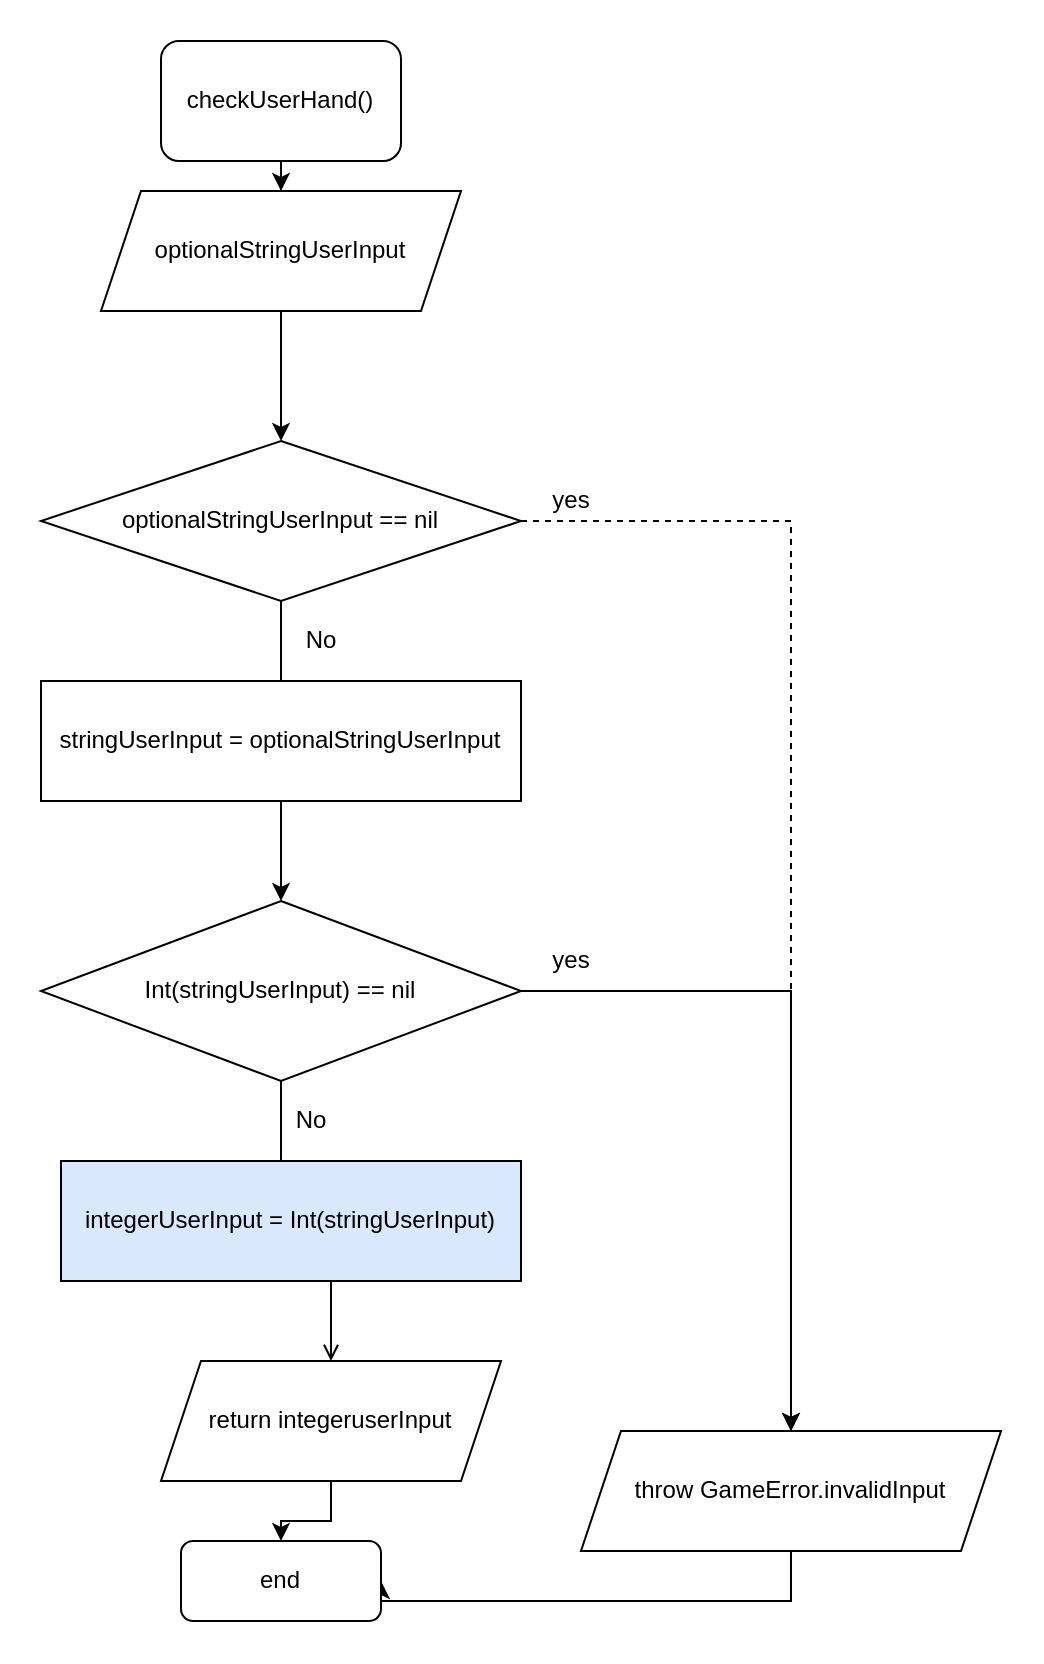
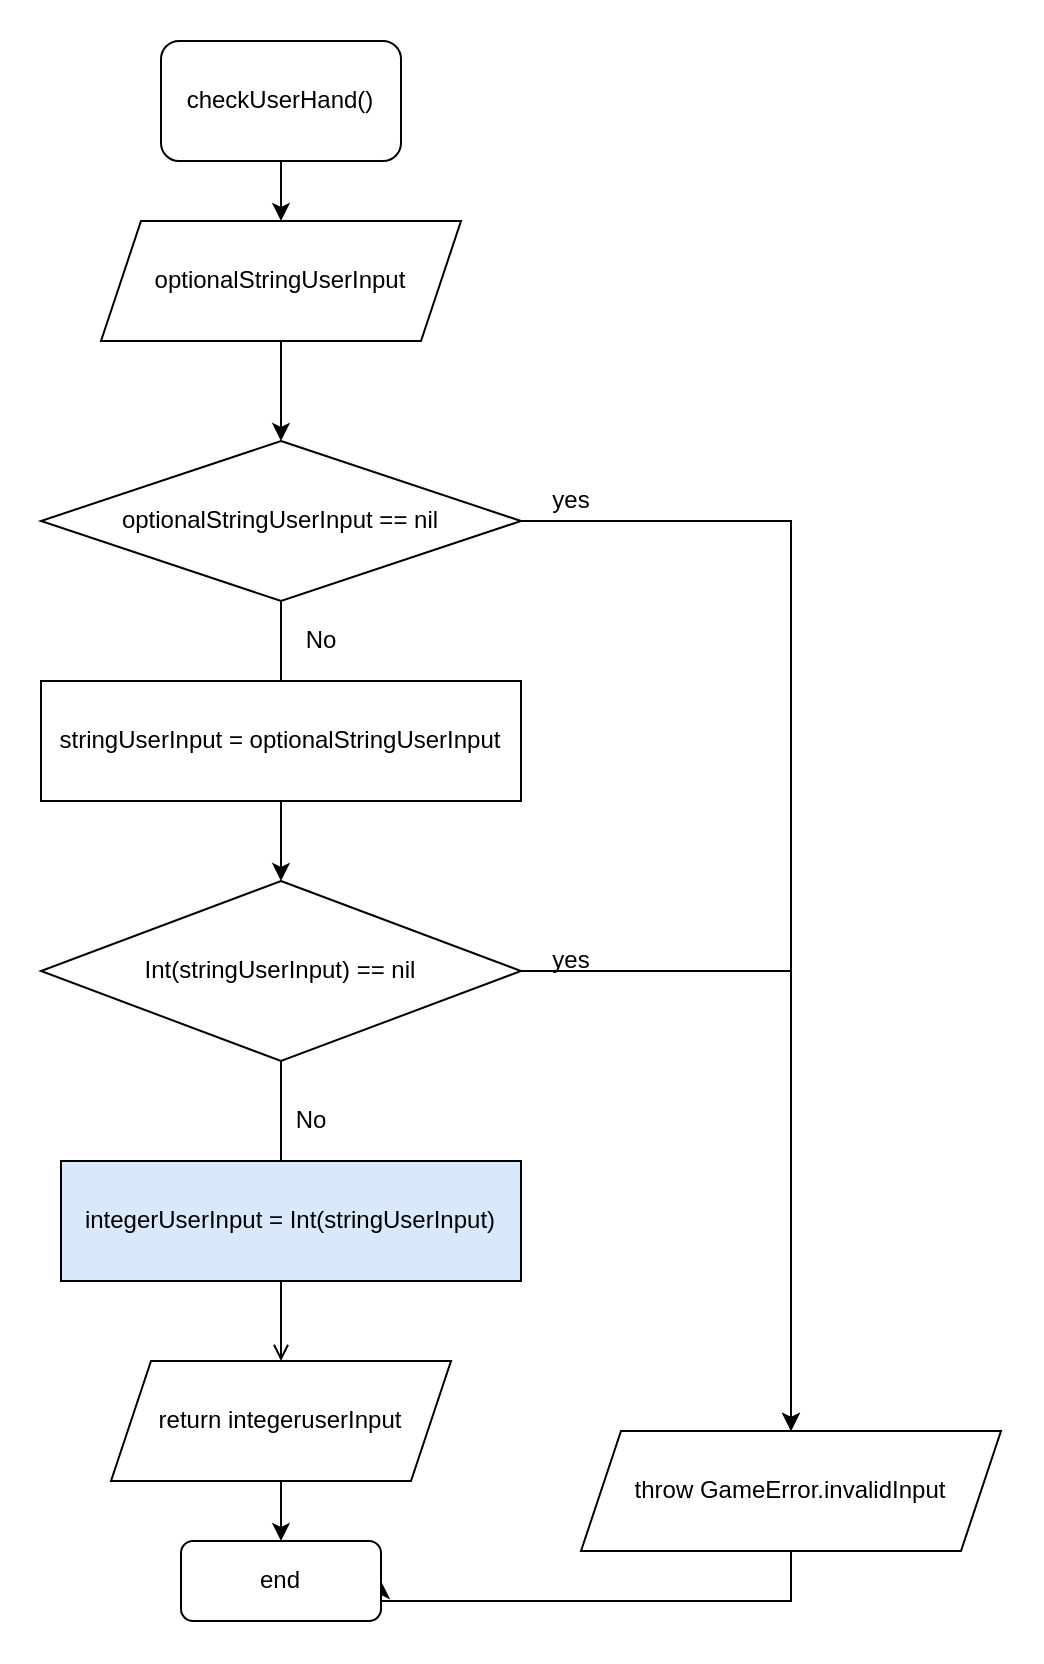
(281, 251) -> (281, 281)
(791, 611) -> (791, 611)
(281, 991) -> (281, 971)
(331, 1421) -> (281, 1421)
